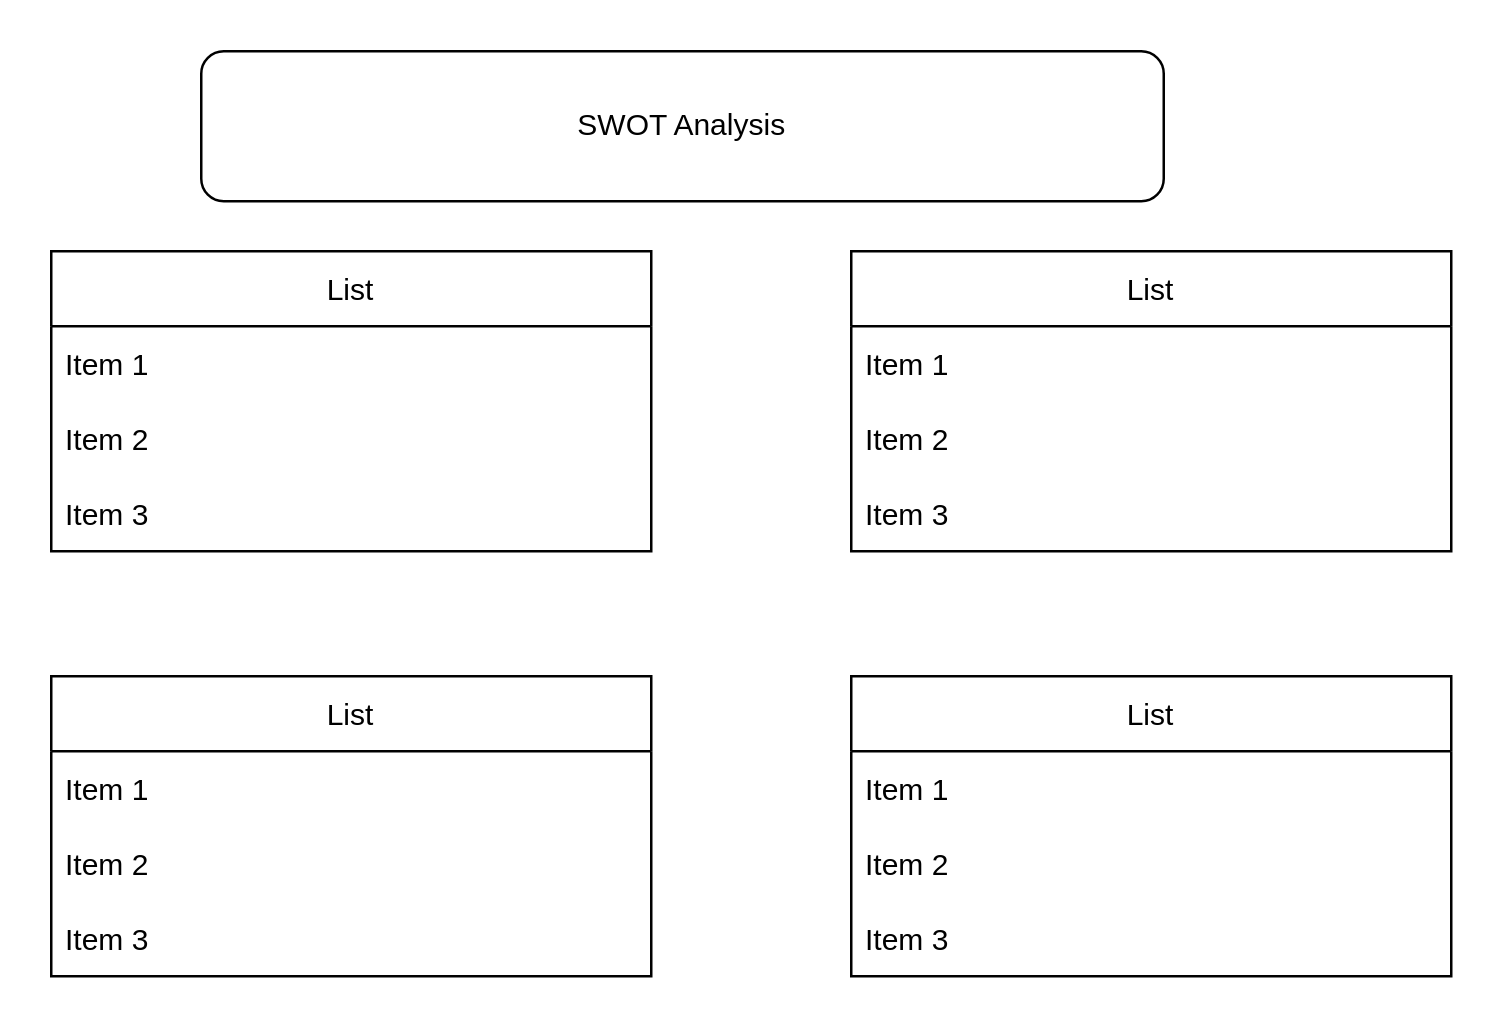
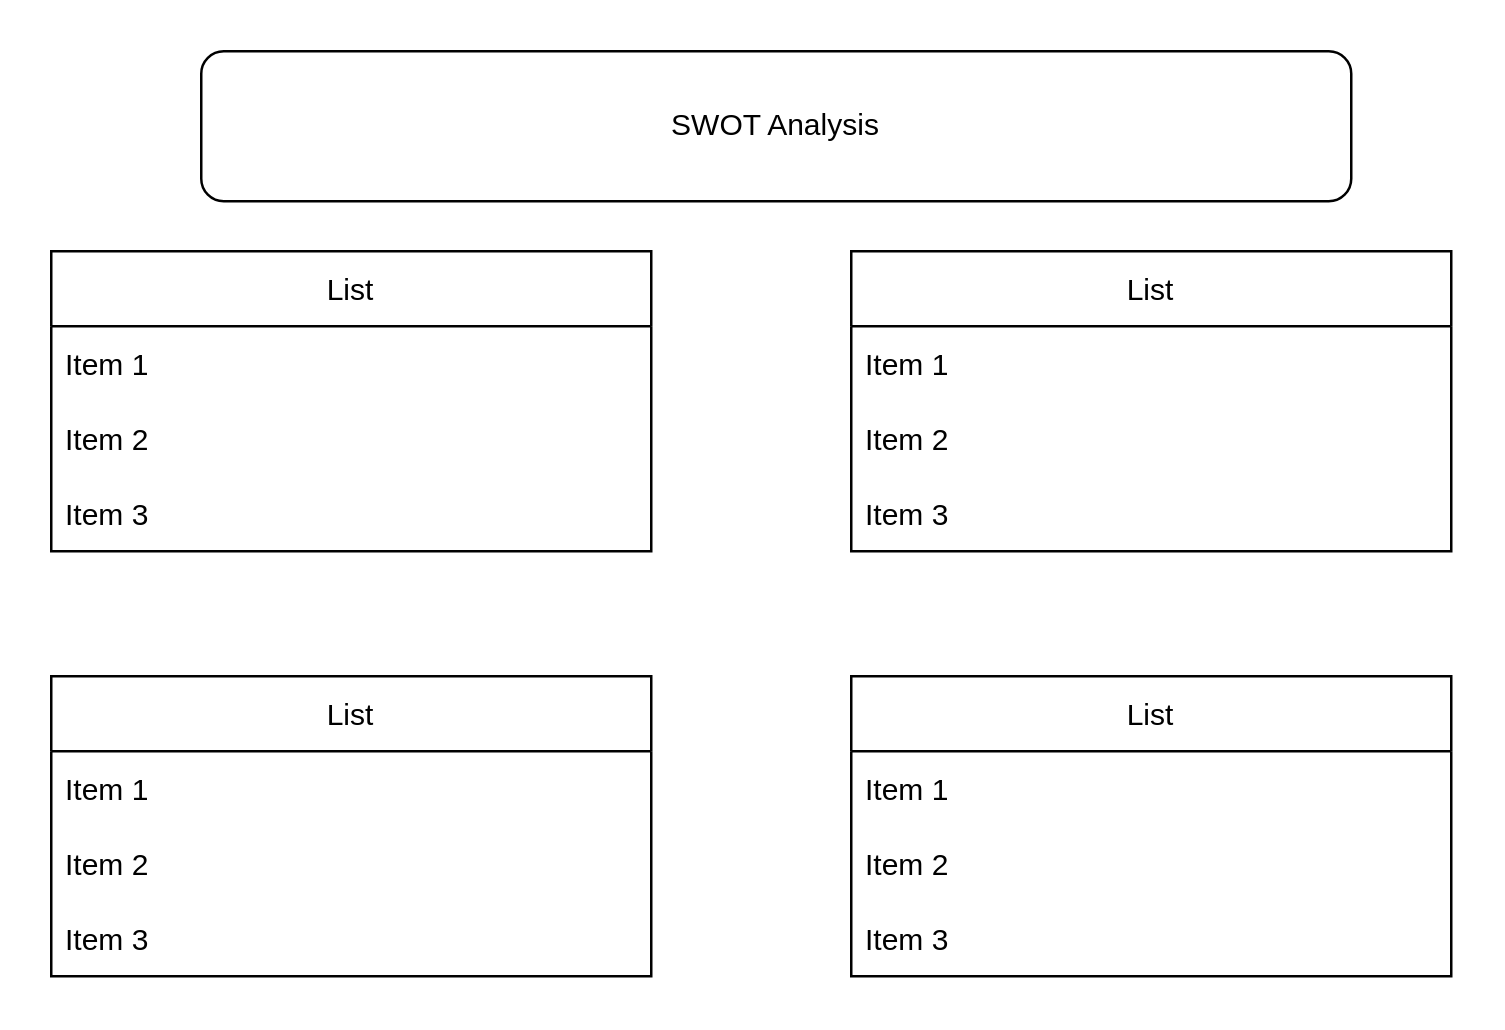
(683, 126) -> (776, 126)
